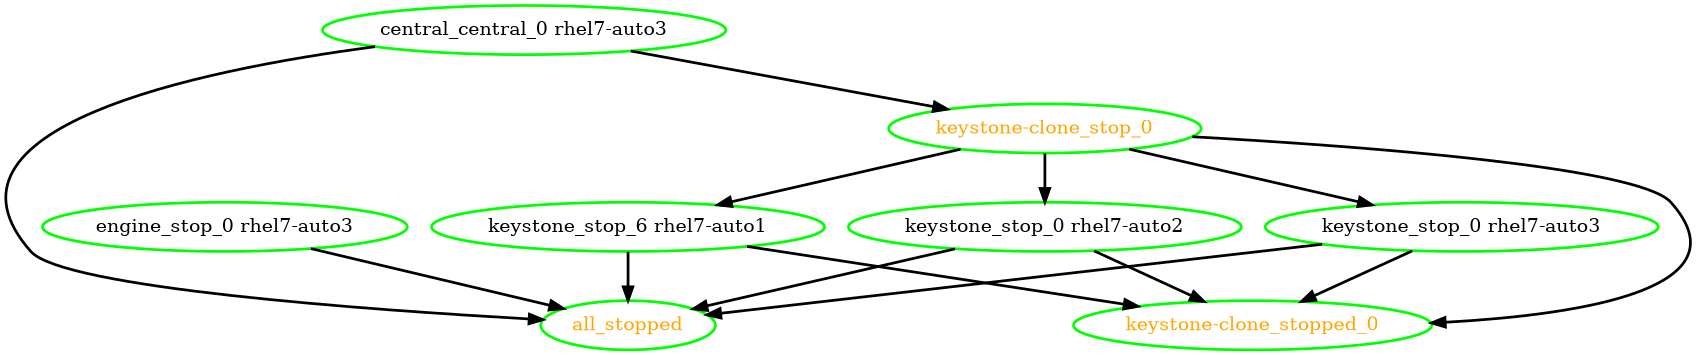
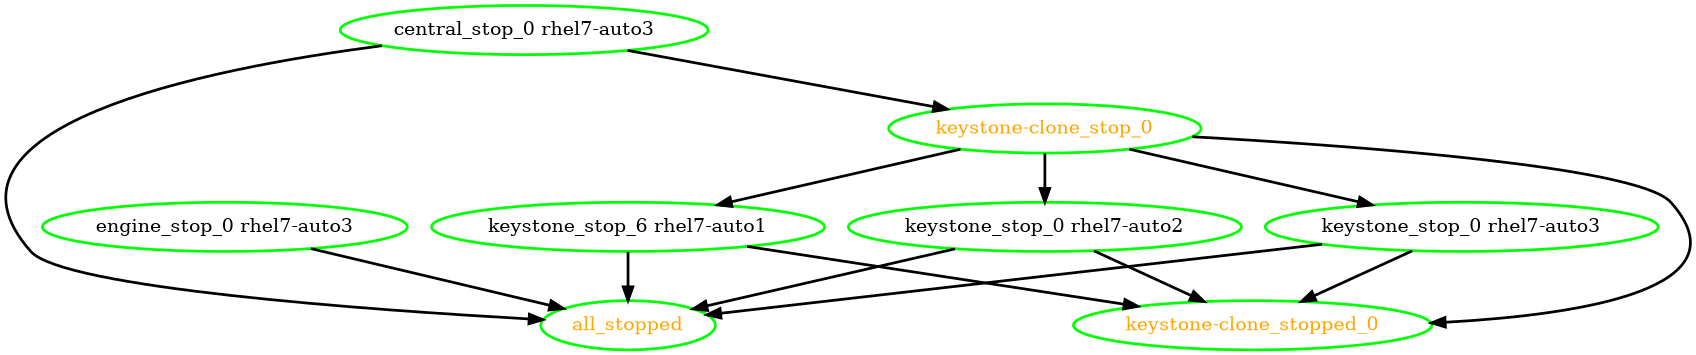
(524, 30) -> (524, 30)
